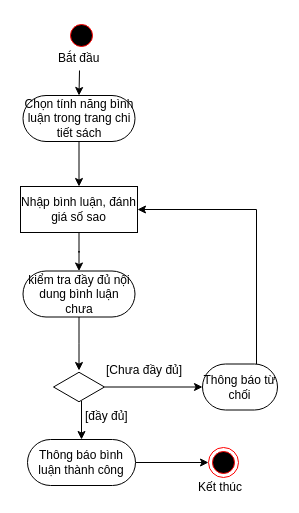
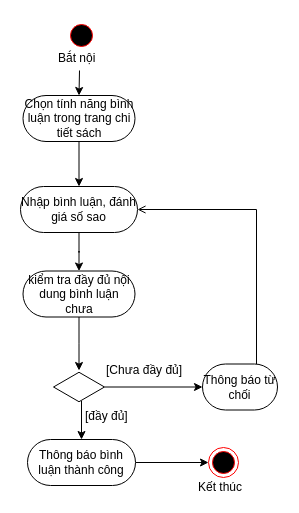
(80, 59) -> (79, 59)
(79, 210) -> (79, 210)
(146, 210) -> (144, 210)
